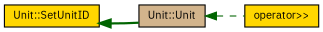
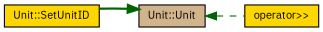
(125, 23) -> (114, 9)
